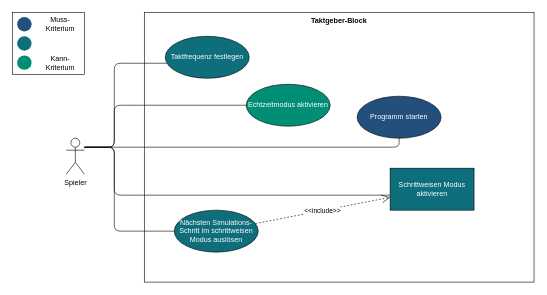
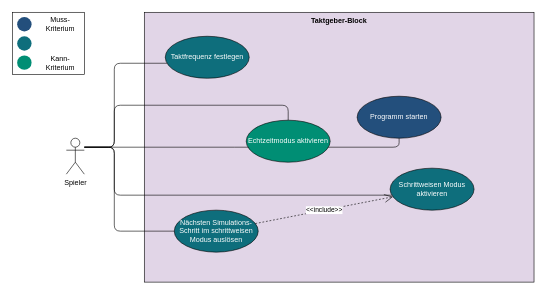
(288, 105) -> (288, 141)
(339, 147) -> (339, 147)
(432, 189) -> (432, 189)
